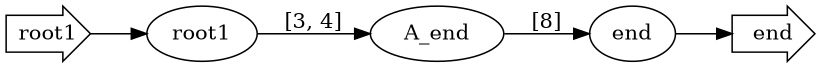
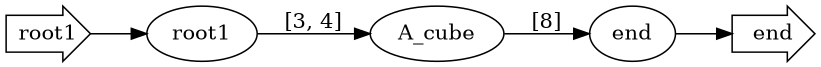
(437, 34) -> (437, 34)
